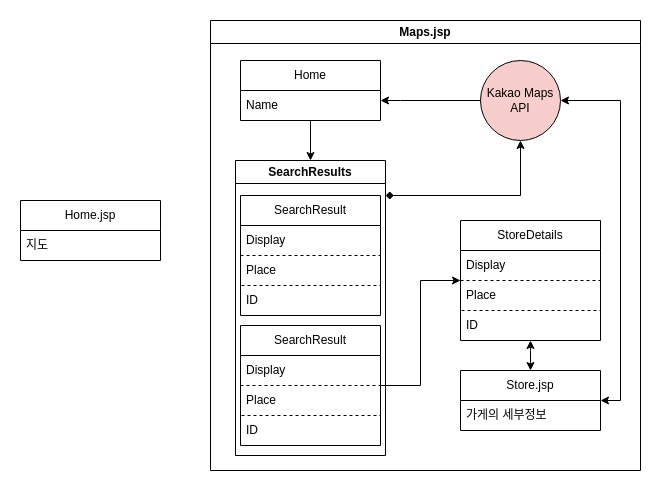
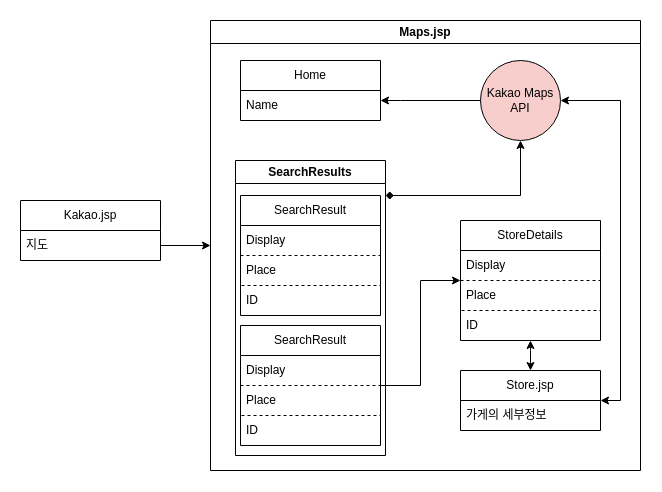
(311, 138) -> none
(91, 216) -> (91, 216)
none -> (183, 246)
